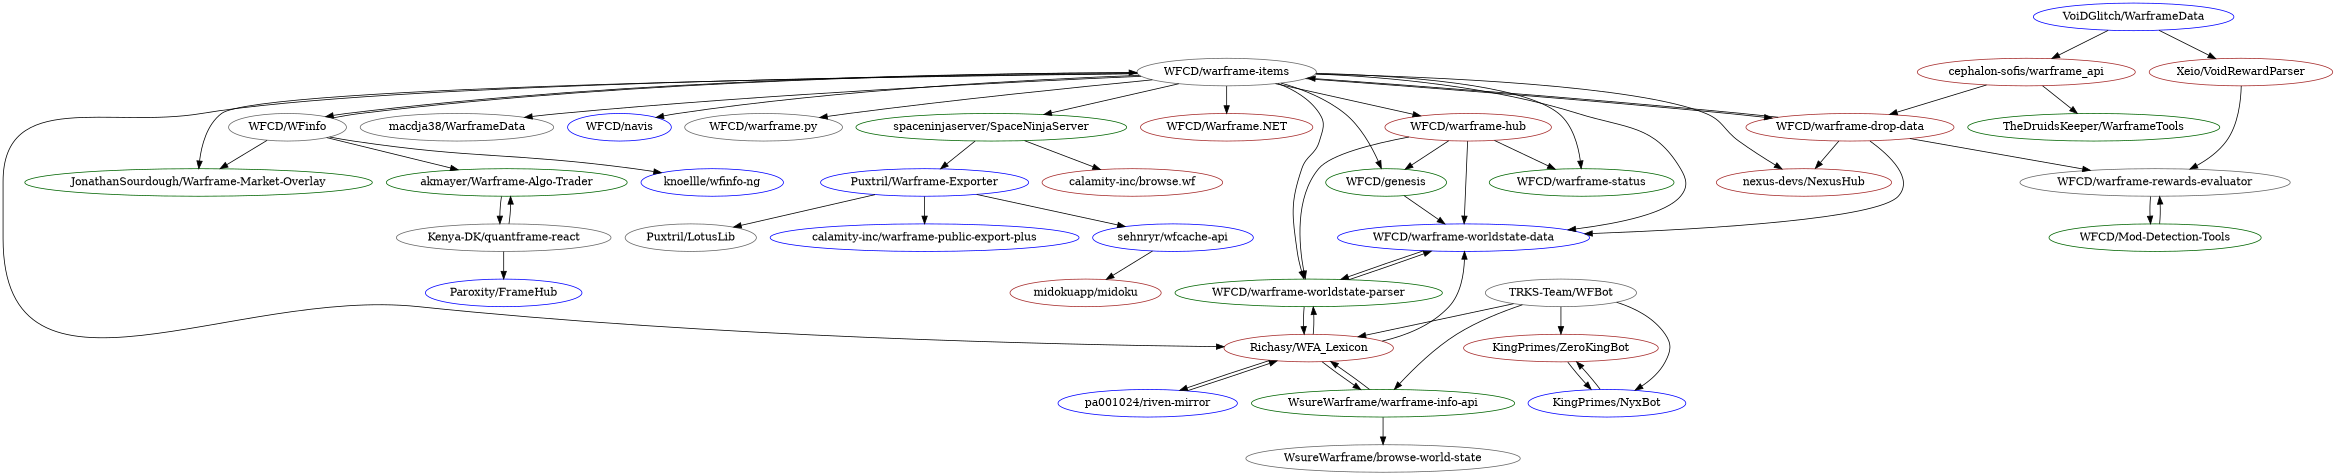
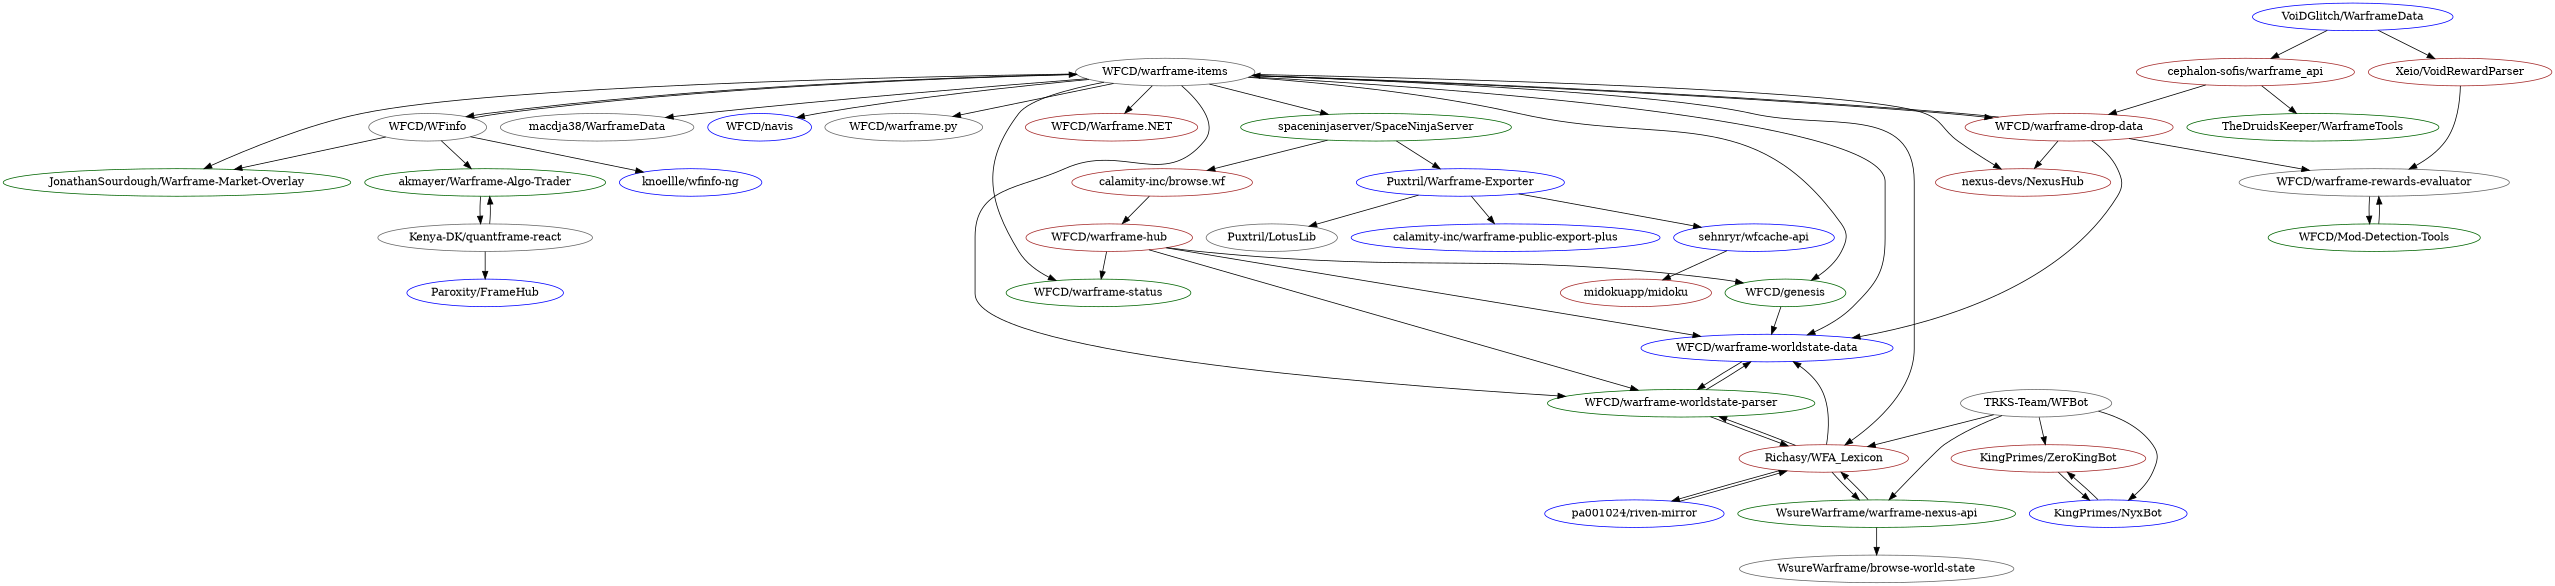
(1344, 99) -> (1139, 207)
(1383, 403) -> (1877, 514)
